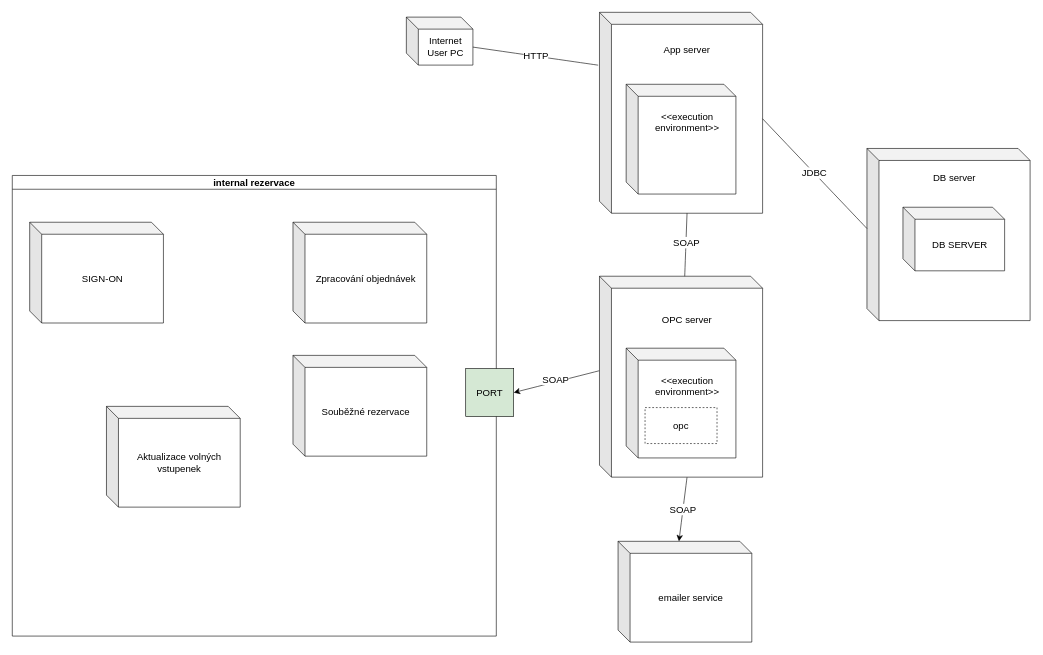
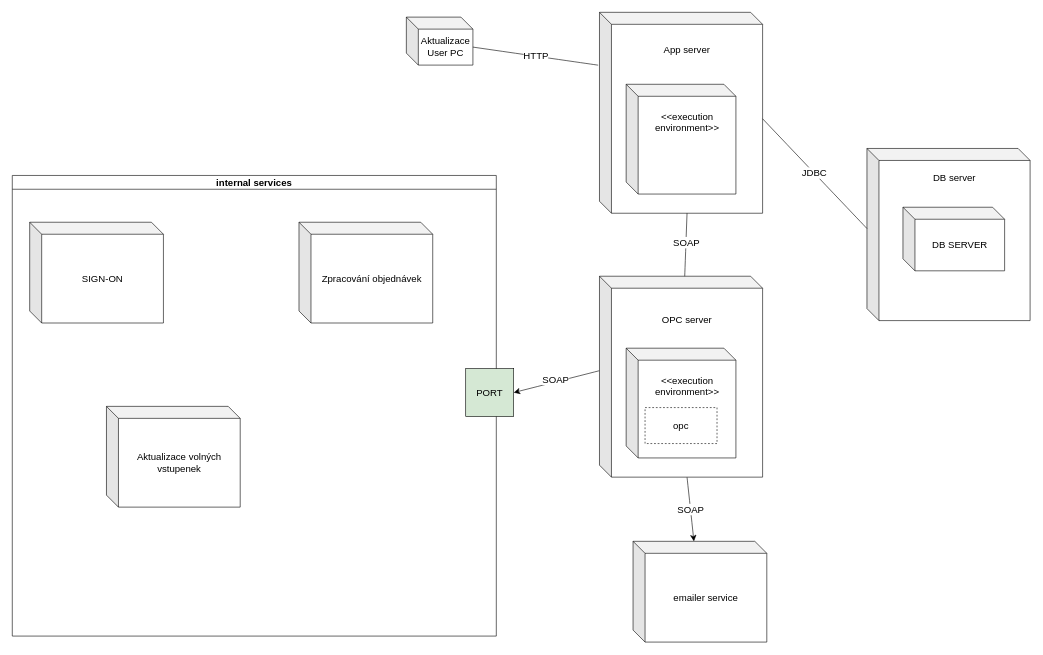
(446, 47) -> (446, 47)
(254, 183) -> (254, 183)
(360, 273) -> (366, 273)
(360, 406) -> none
(685, 592) -> (700, 592)
